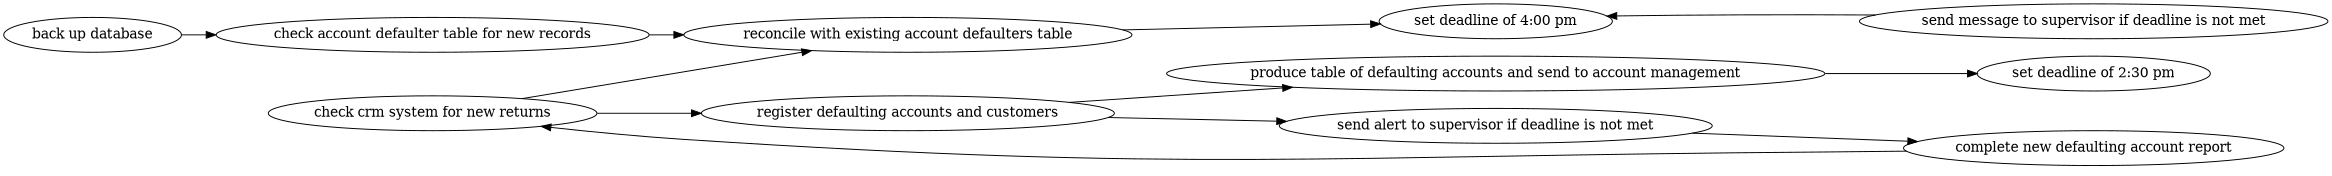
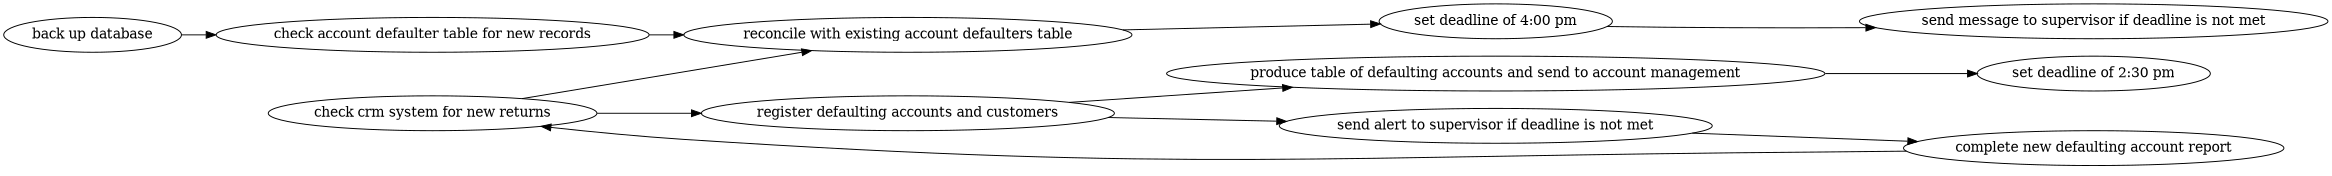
(1746, 15) -> (1736, 28)
